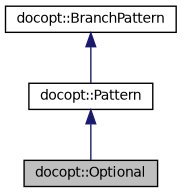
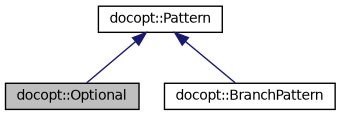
(91, 65) -> (210, 62)
